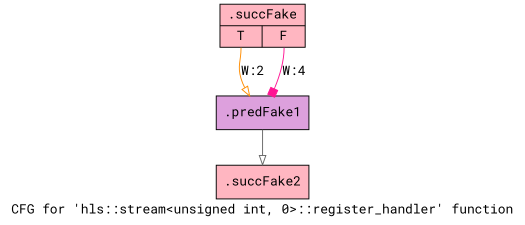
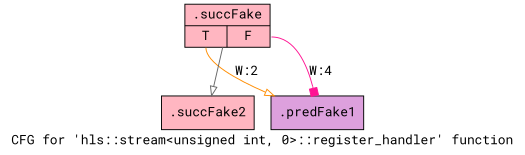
(263, 142) -> (217, 73)
